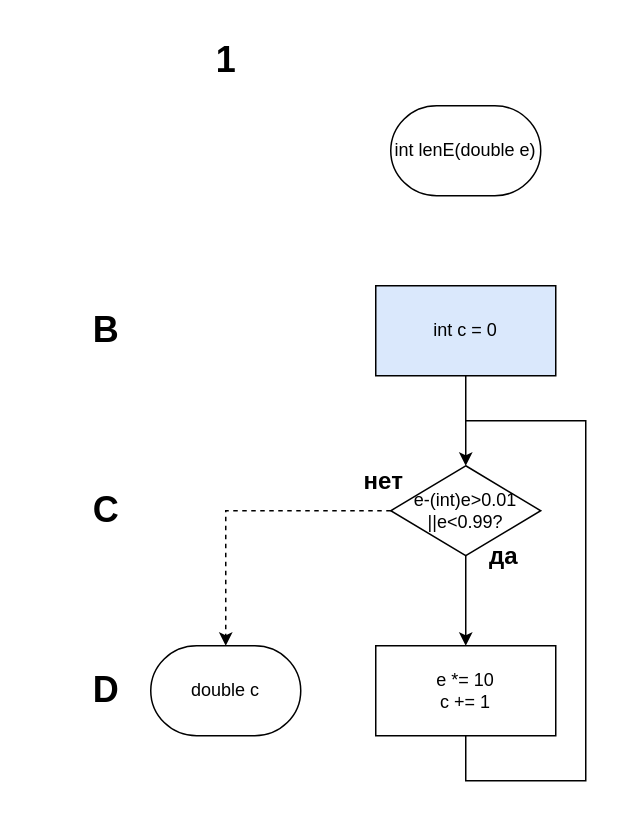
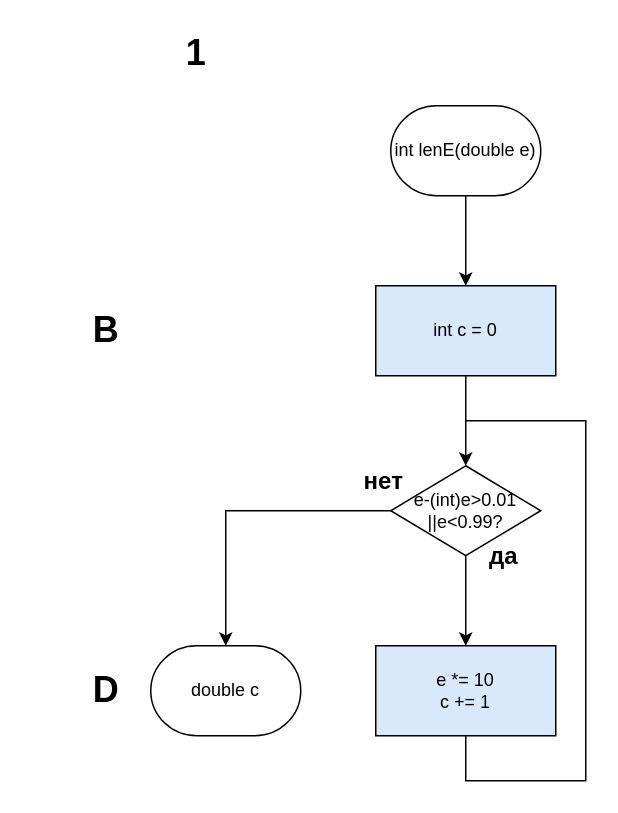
(226, 61) -> (196, 53)
none -> (466, 236)
(106, 511) -> none
(245, 511) -> (245, 511)
(466, 691) -> (466, 691)
